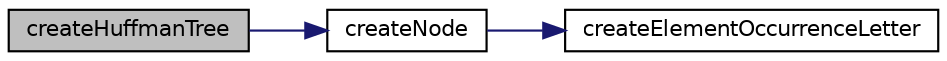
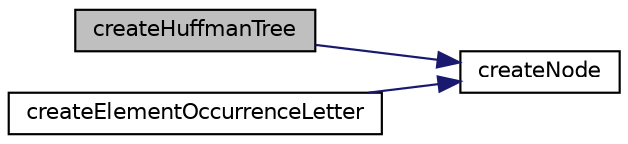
(515, 31) -> (403, 88)
